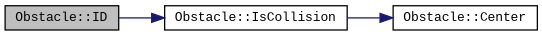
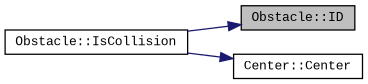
(135, 18) -> (208, 29)
(465, 18) -> (298, 66)
